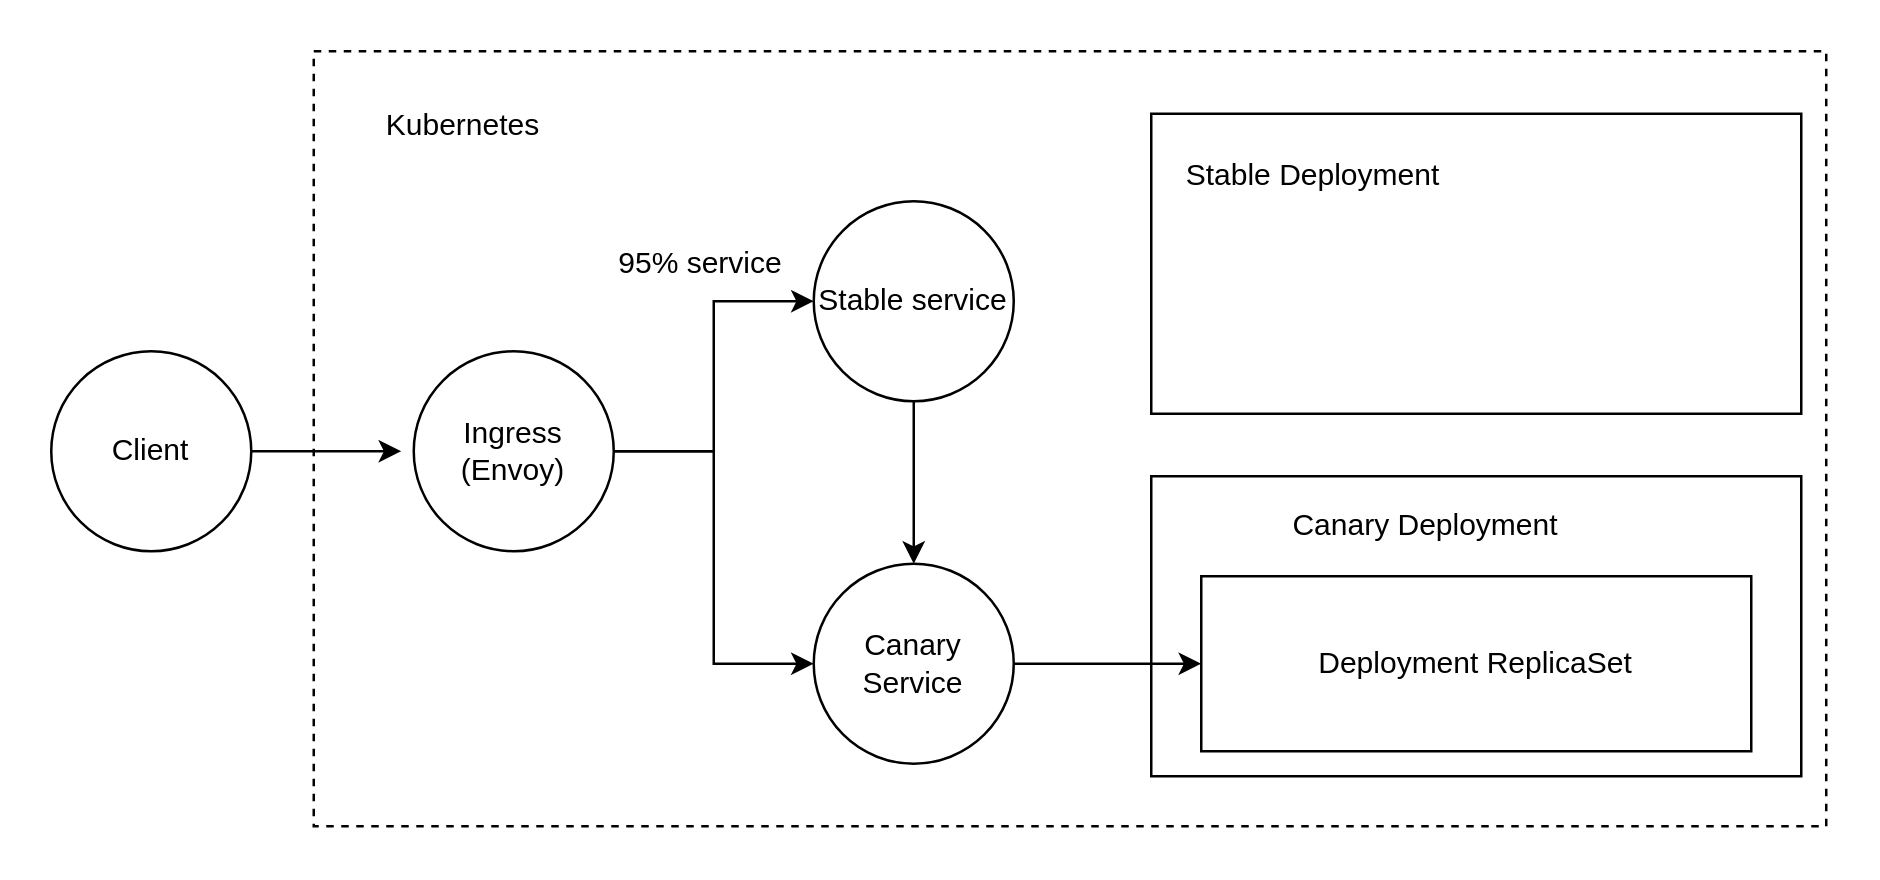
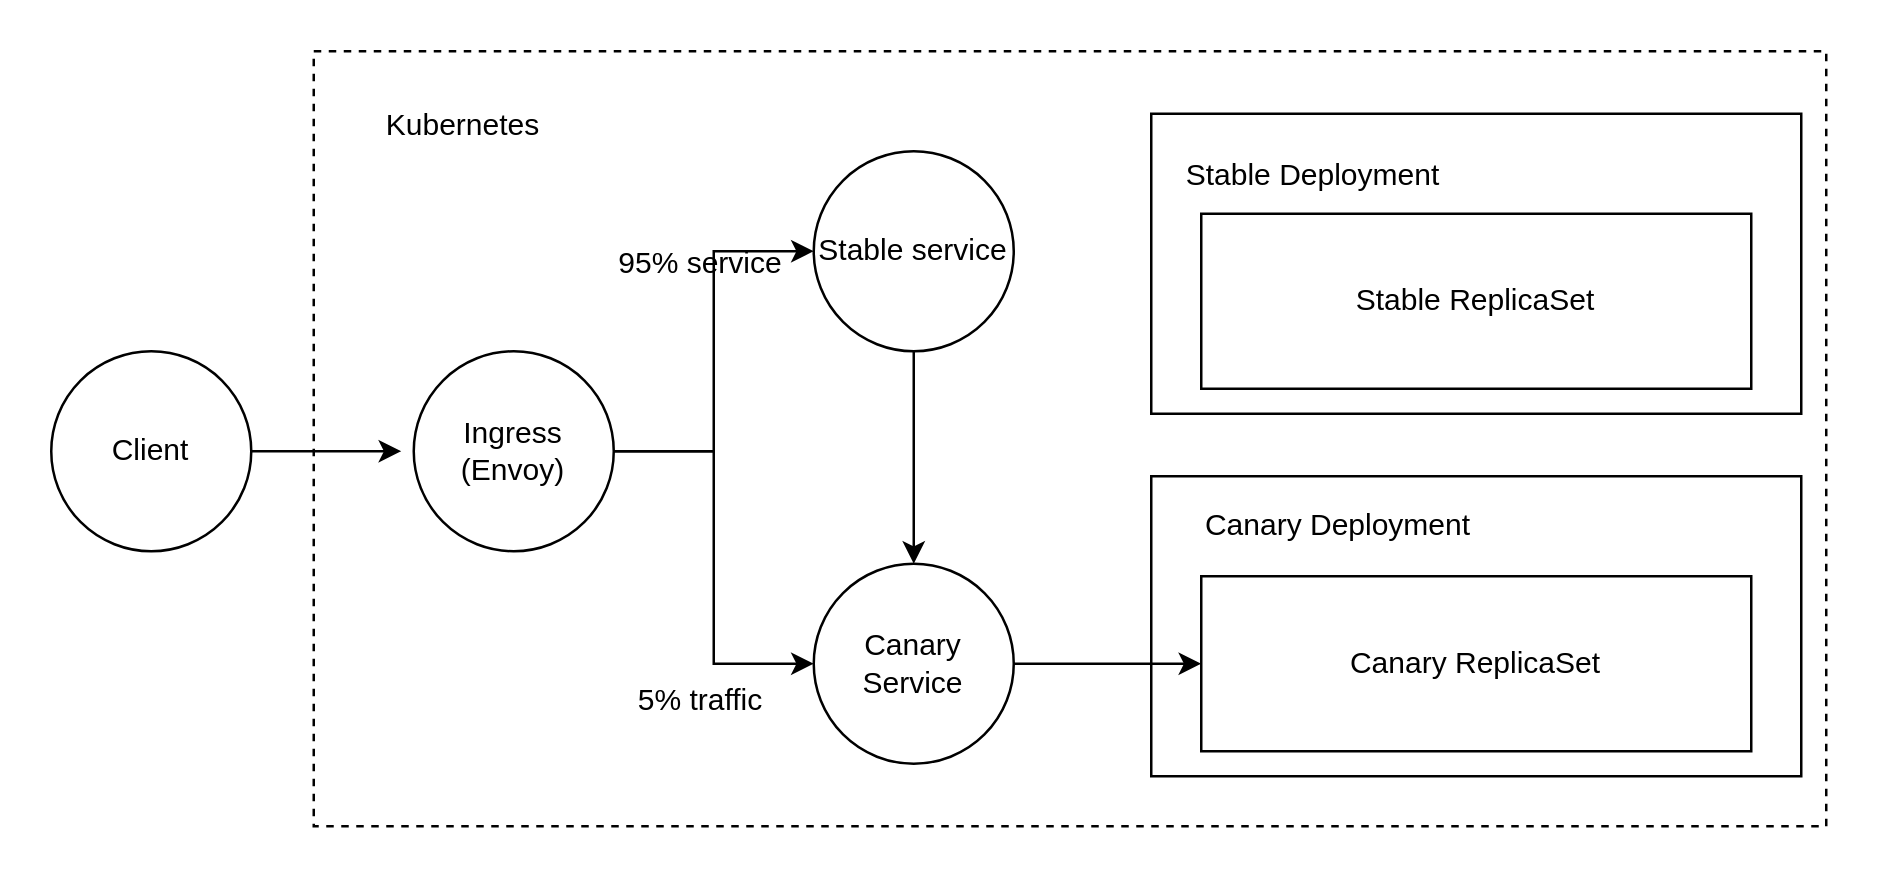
(914, 301) -> (914, 251)
none -> (1476, 301)
(1426, 526) -> (1339, 526)
(1476, 664) -> (1476, 664)
none -> (701, 701)
